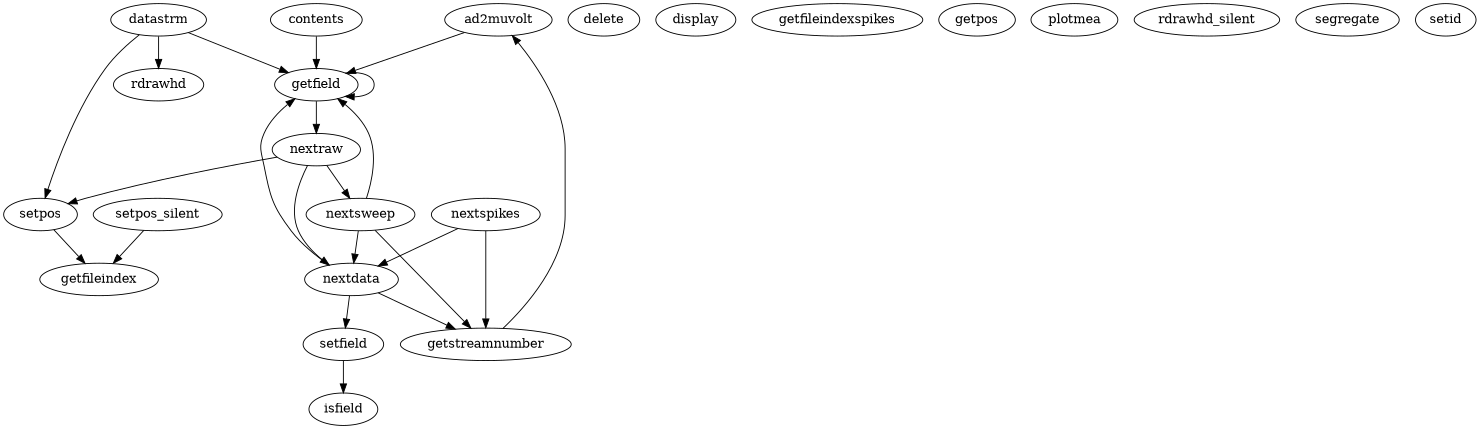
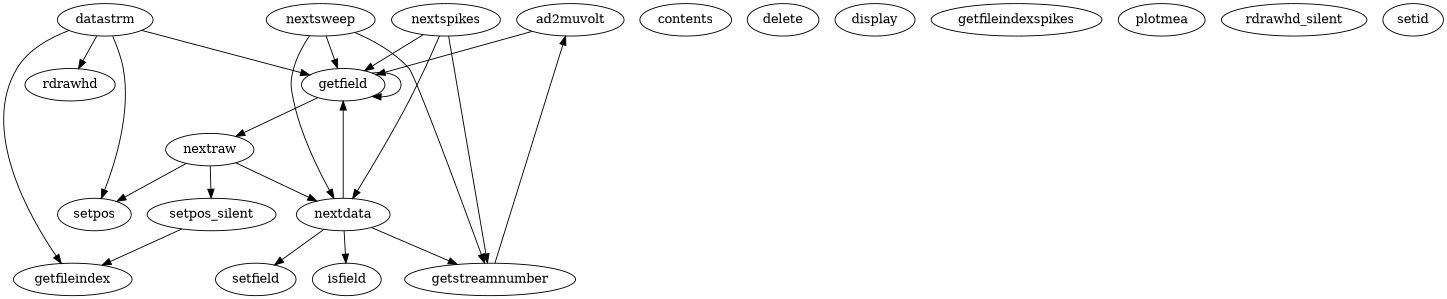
(977, 20) -> none
(1347, 20) -> none
(316, 48) -> (398, 50)
(336, 178) -> (211, 178)
(66, 243) -> (5, 134)
(343, 372) -> (345, 243)
